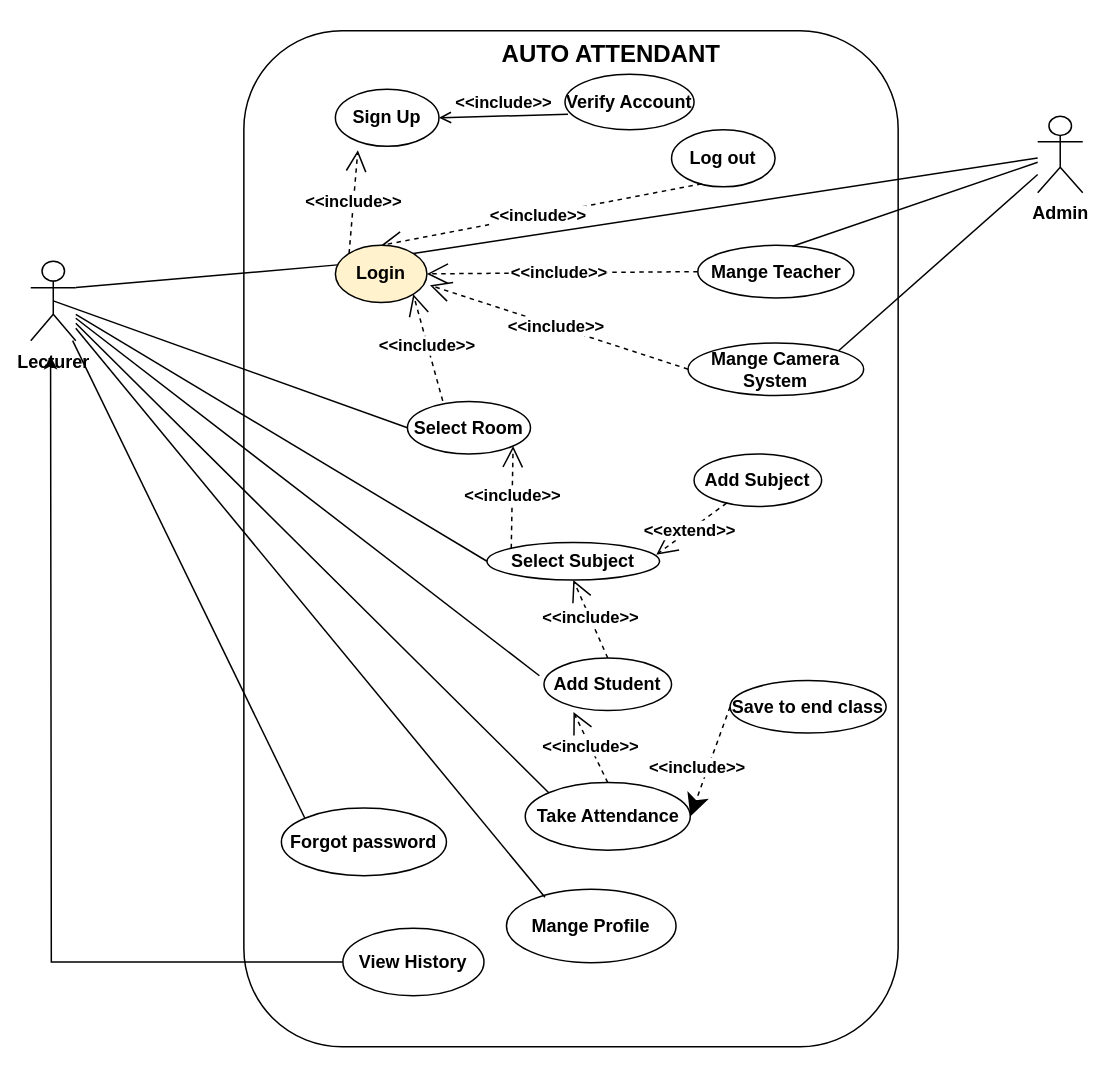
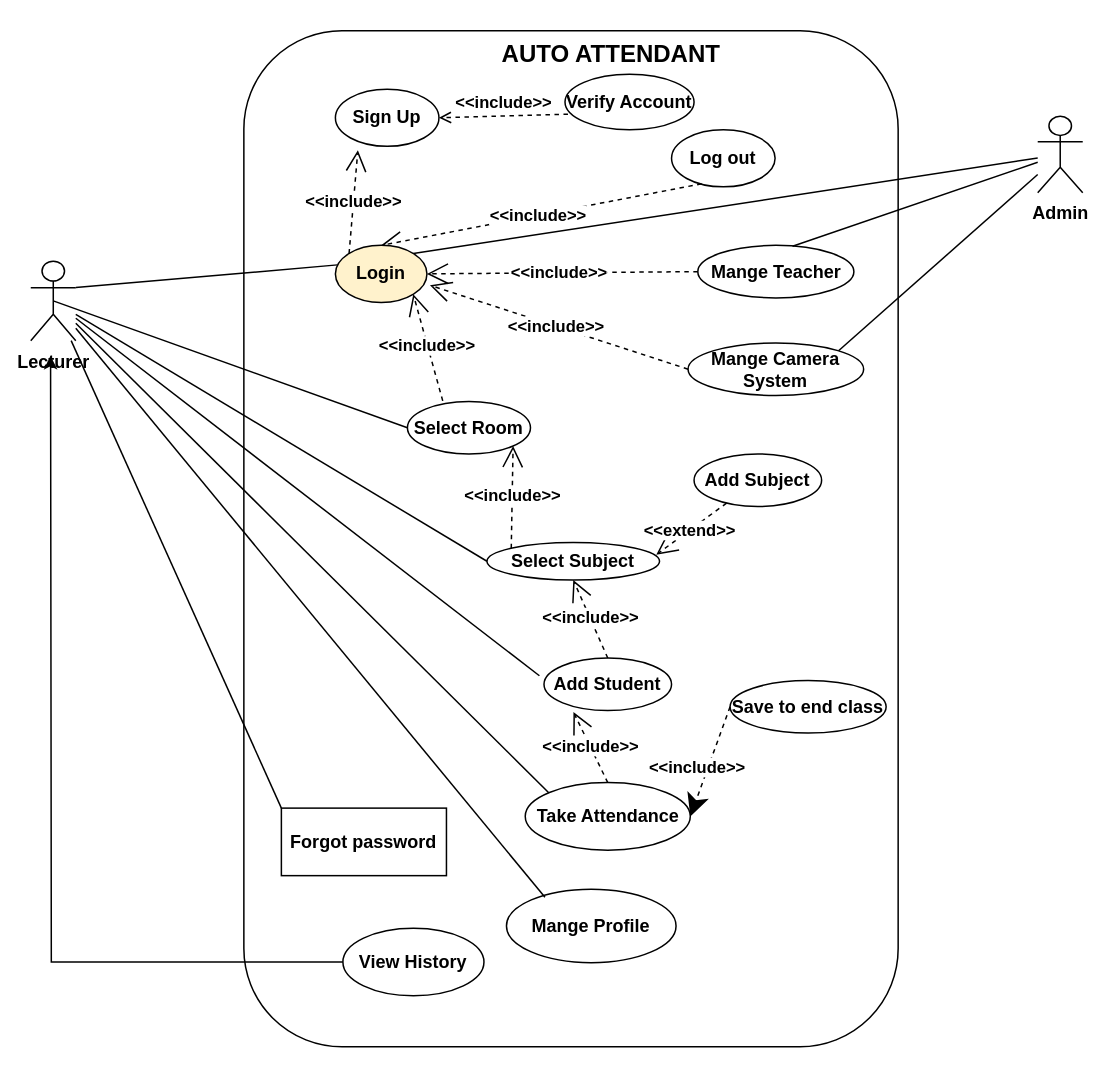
(503, 116) -> (503, 116)
(364, 842) -> (364, 842)
